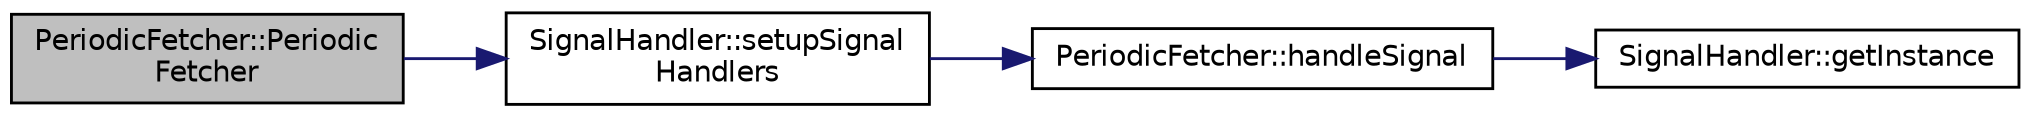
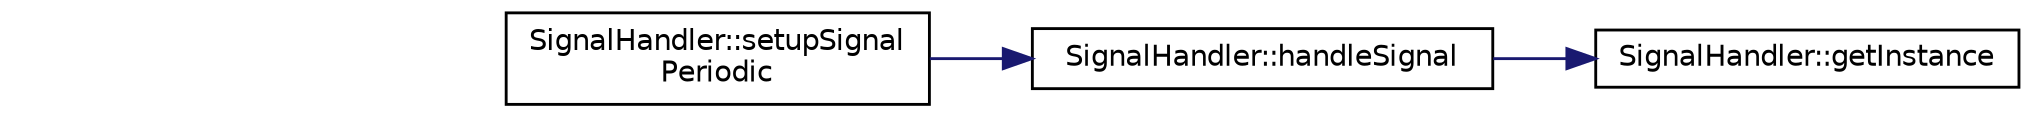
(207, 59) -> none
(718, 59) -> (718, 59)
(1263, 59) -> (1263, 59)
